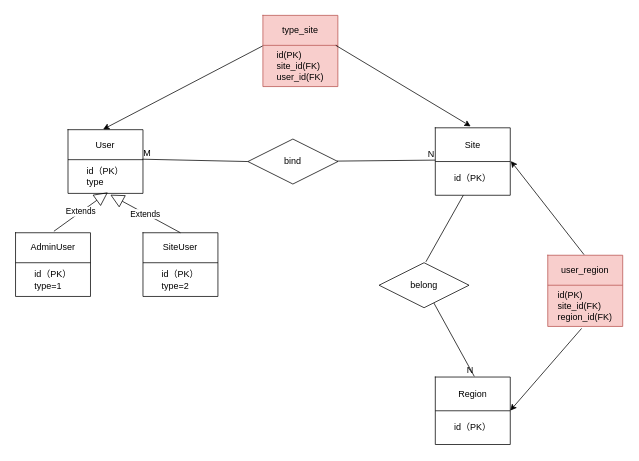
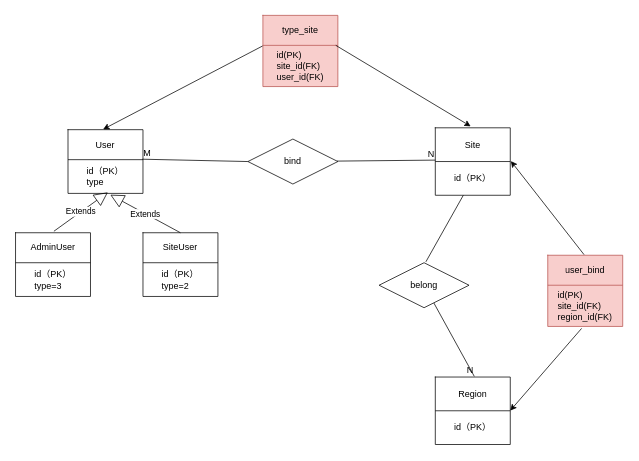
(585, 270) -> (585, 270)
(53, 280) -> (53, 280)
